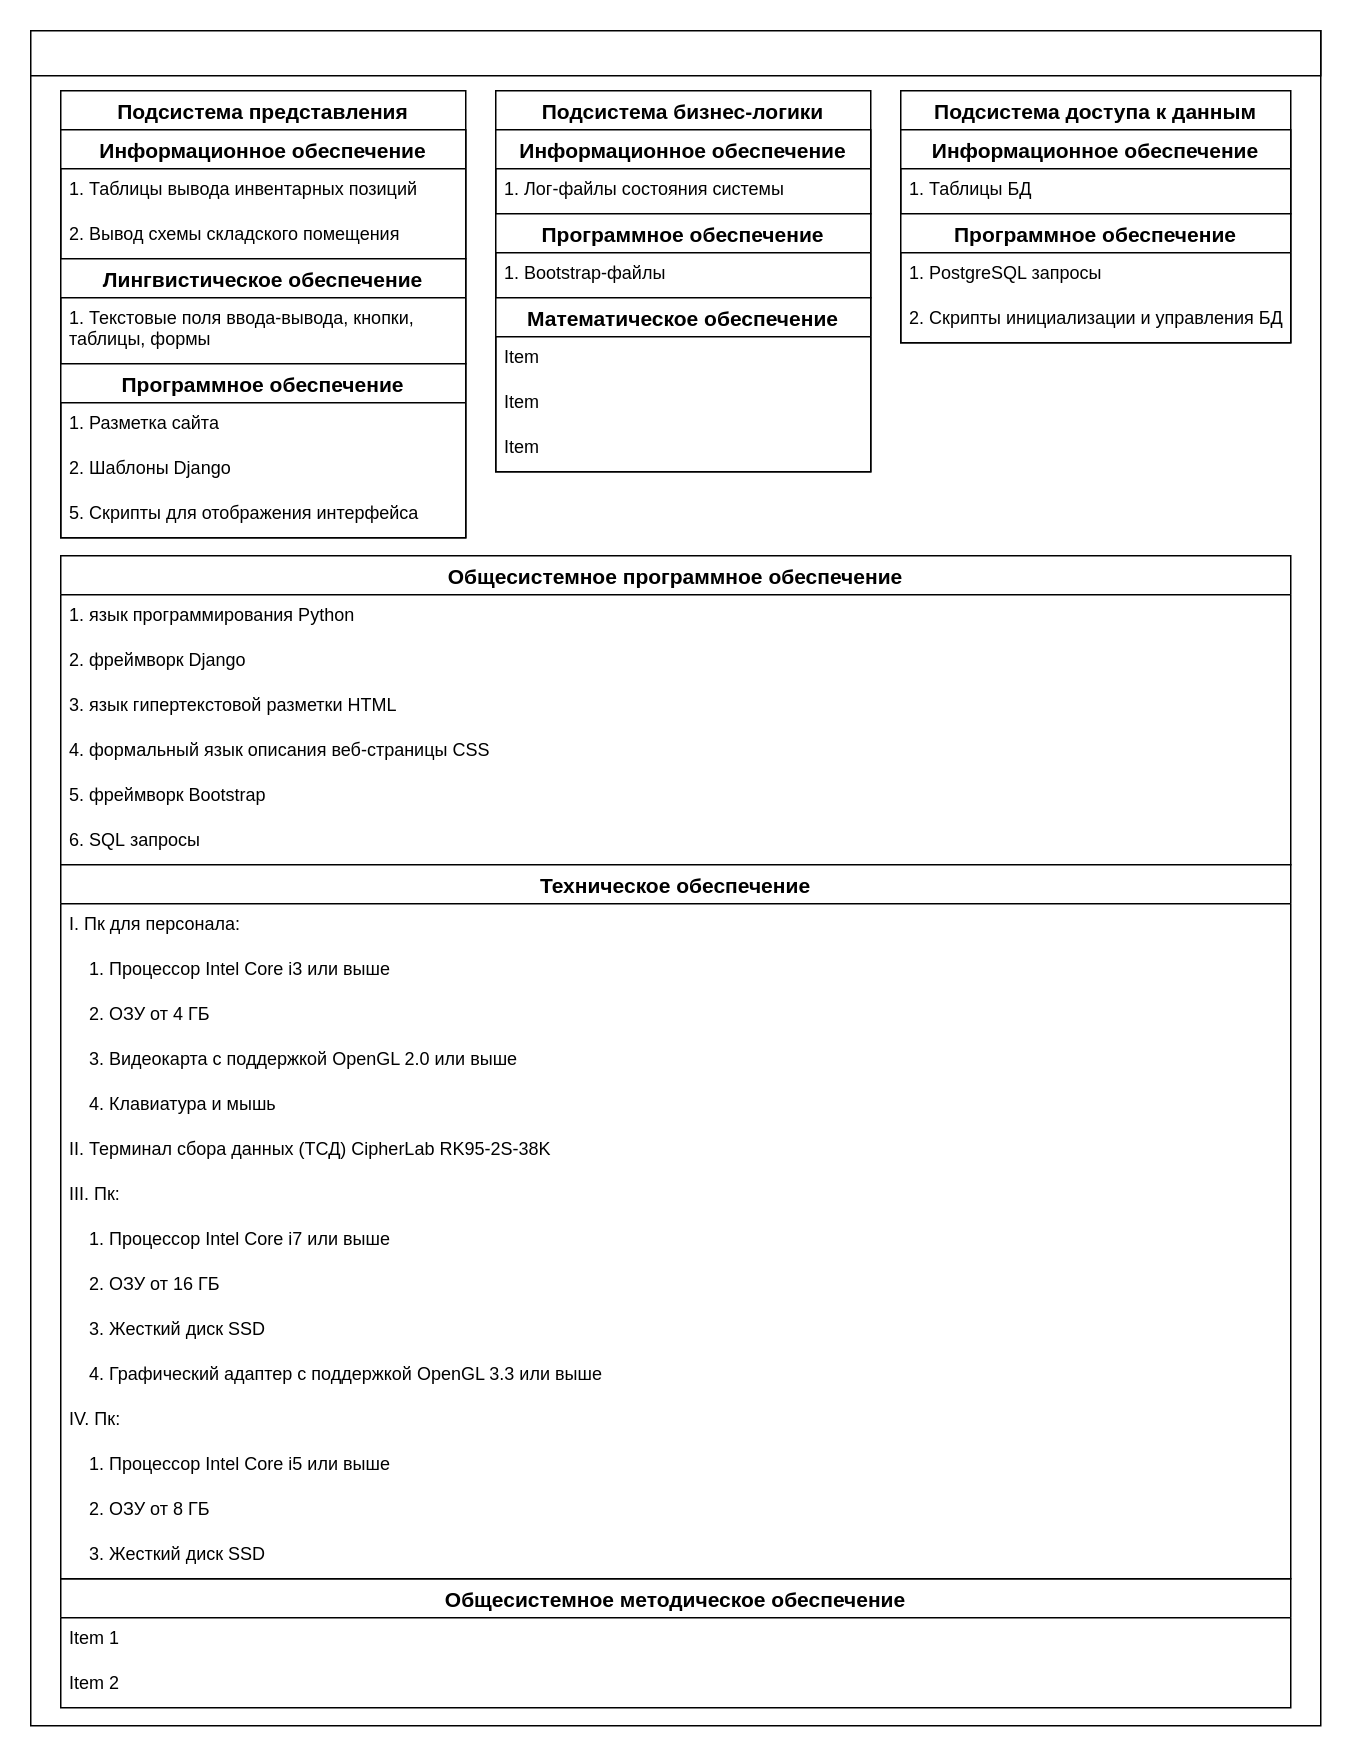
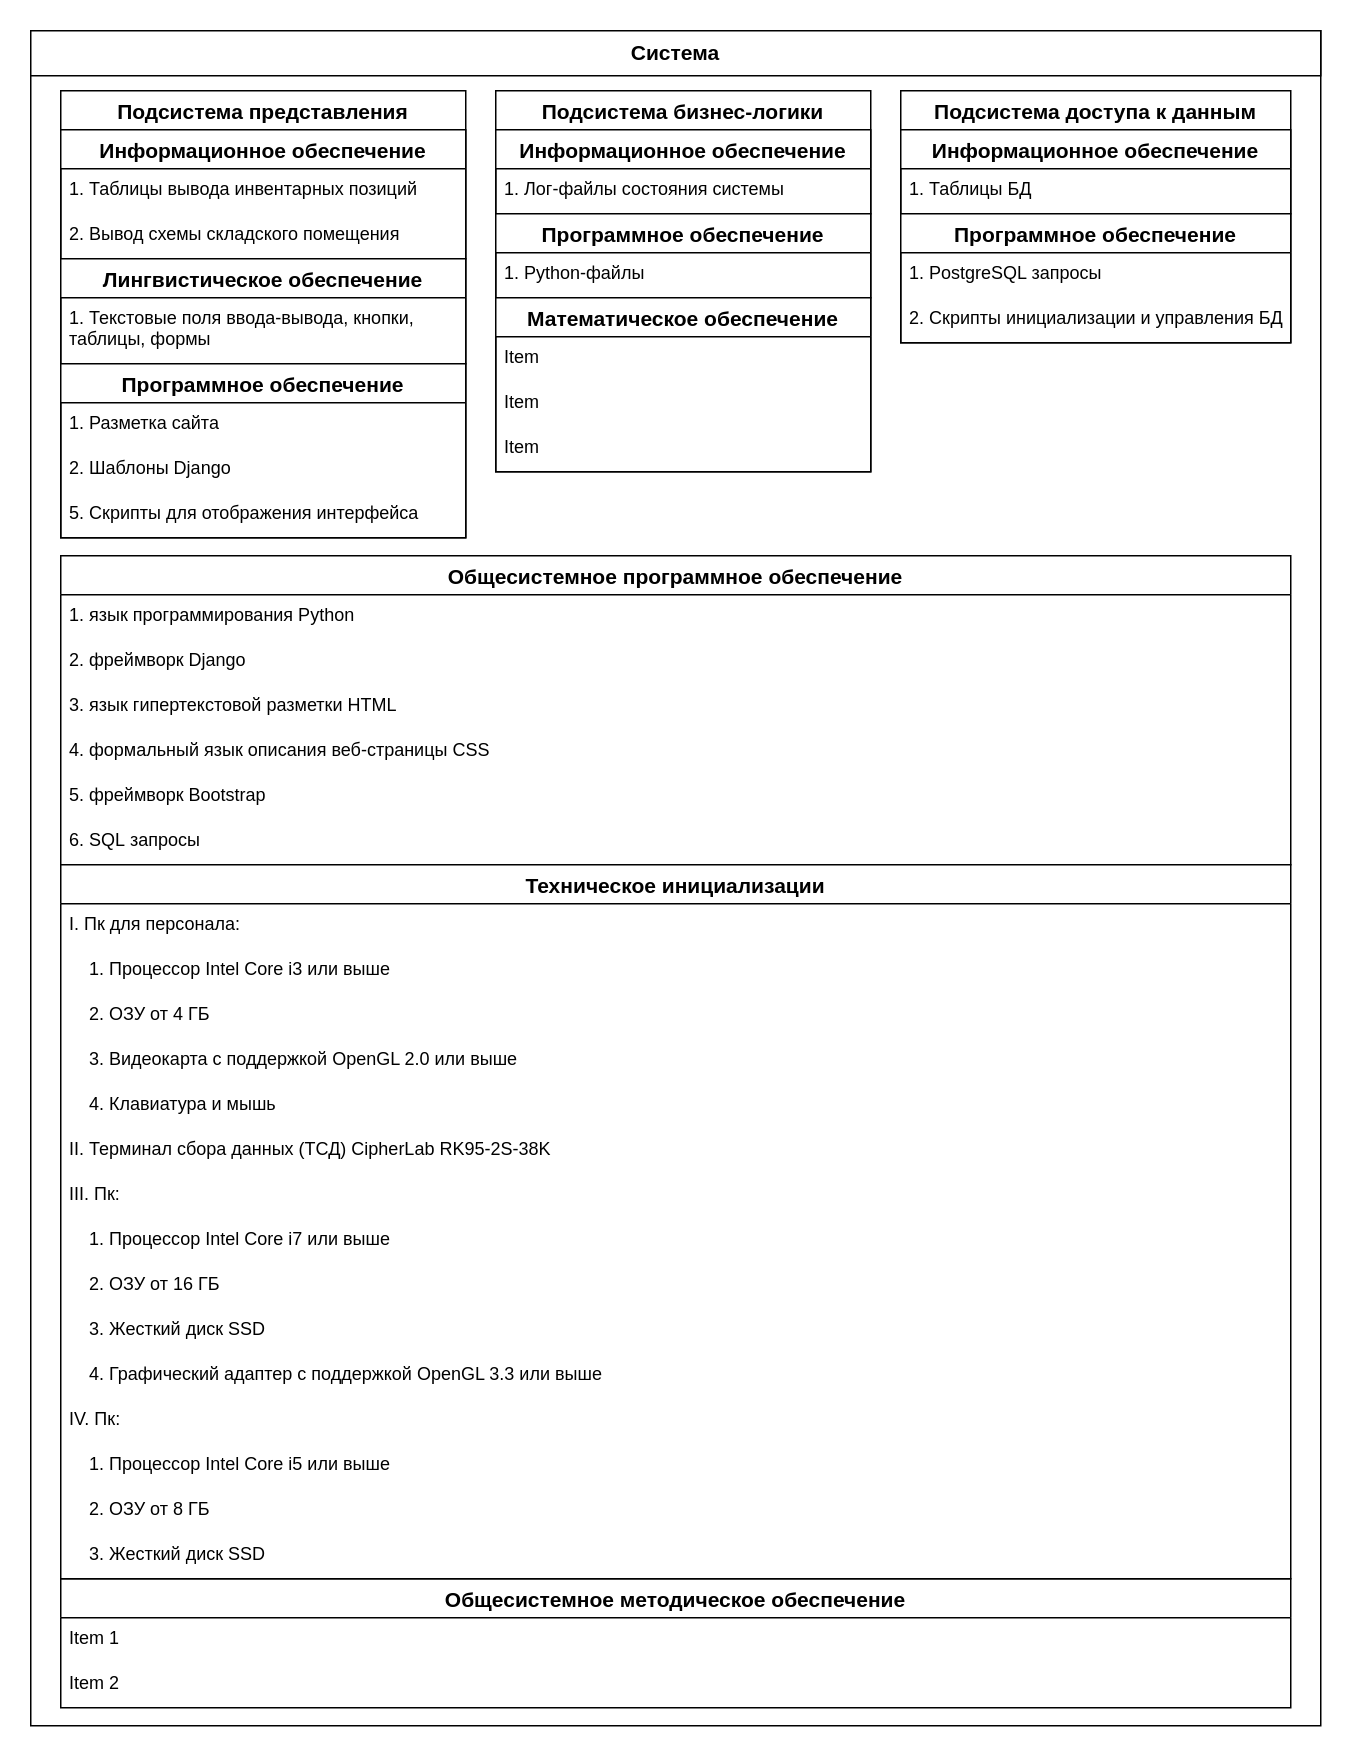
none -> (676, 53)
(590, 273) -> (575, 273)
(675, 886) -> (675, 886)
